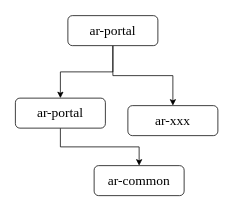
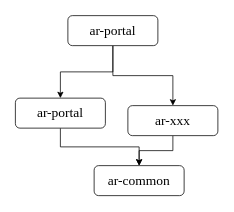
none -> (165, 150)
